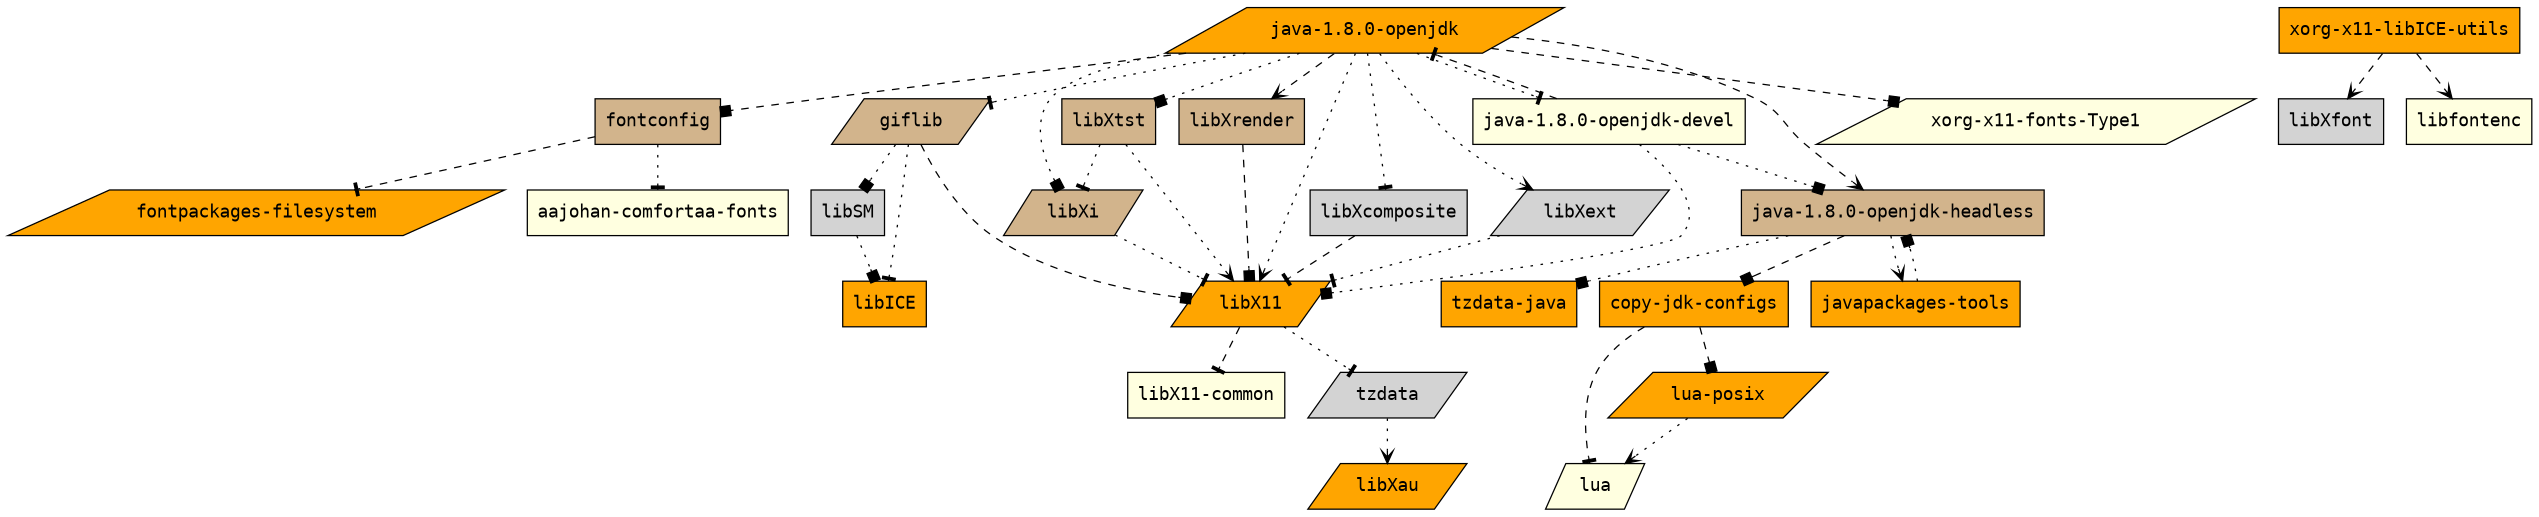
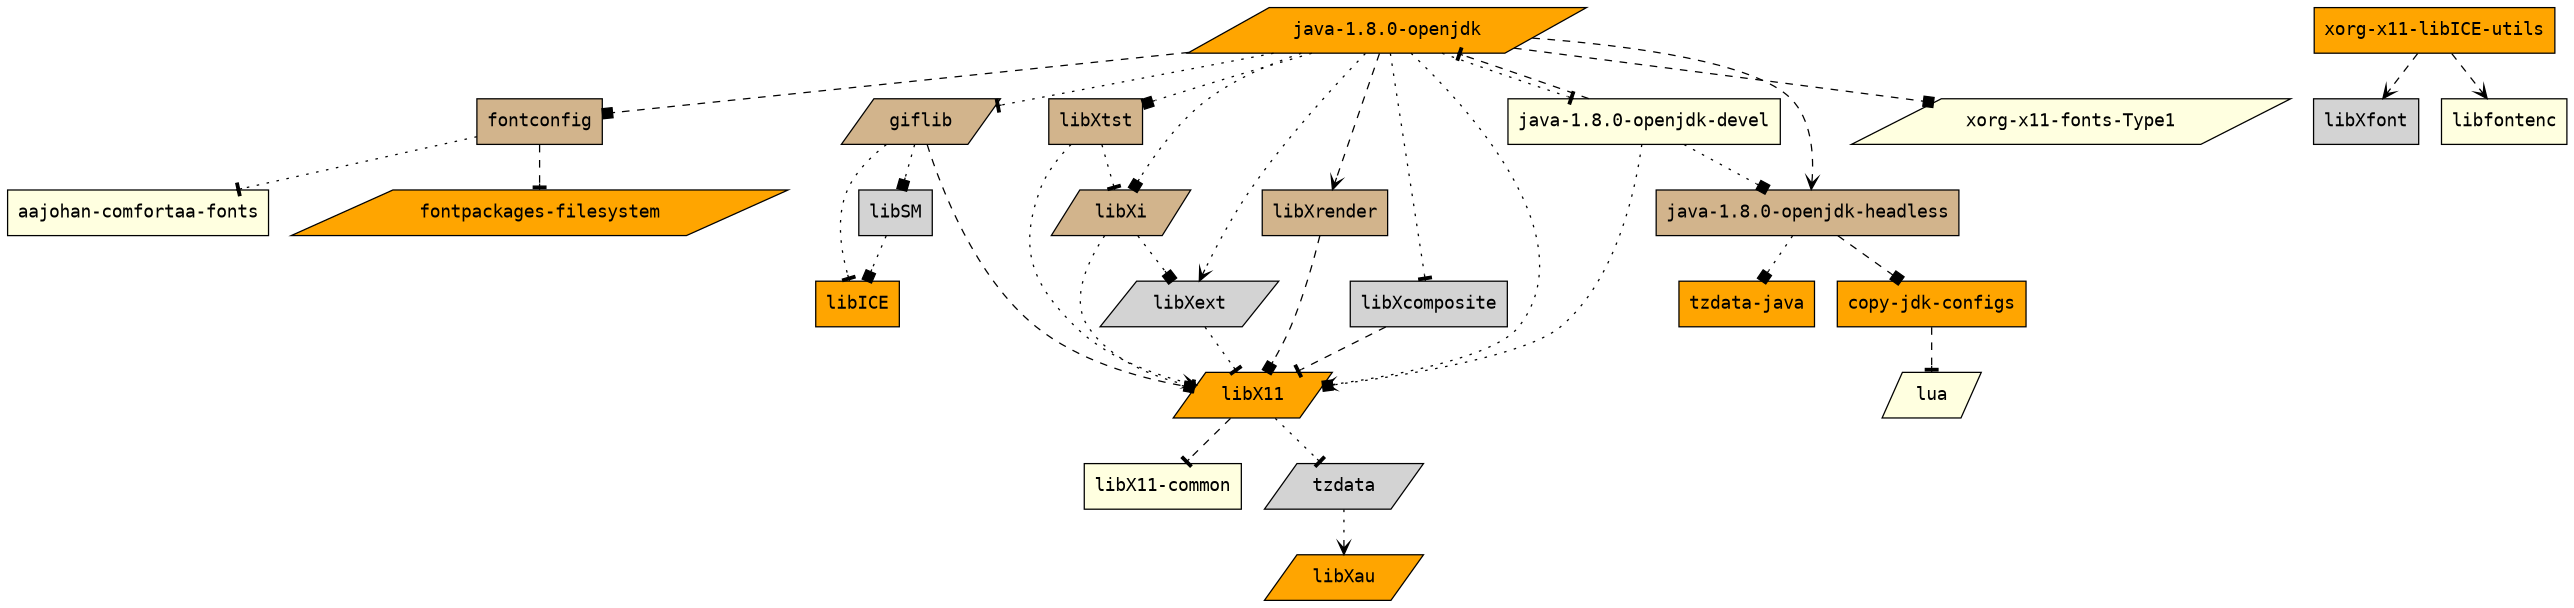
none -> (1151, 253)
(1916, 304) -> none
(1718, 395) -> none
